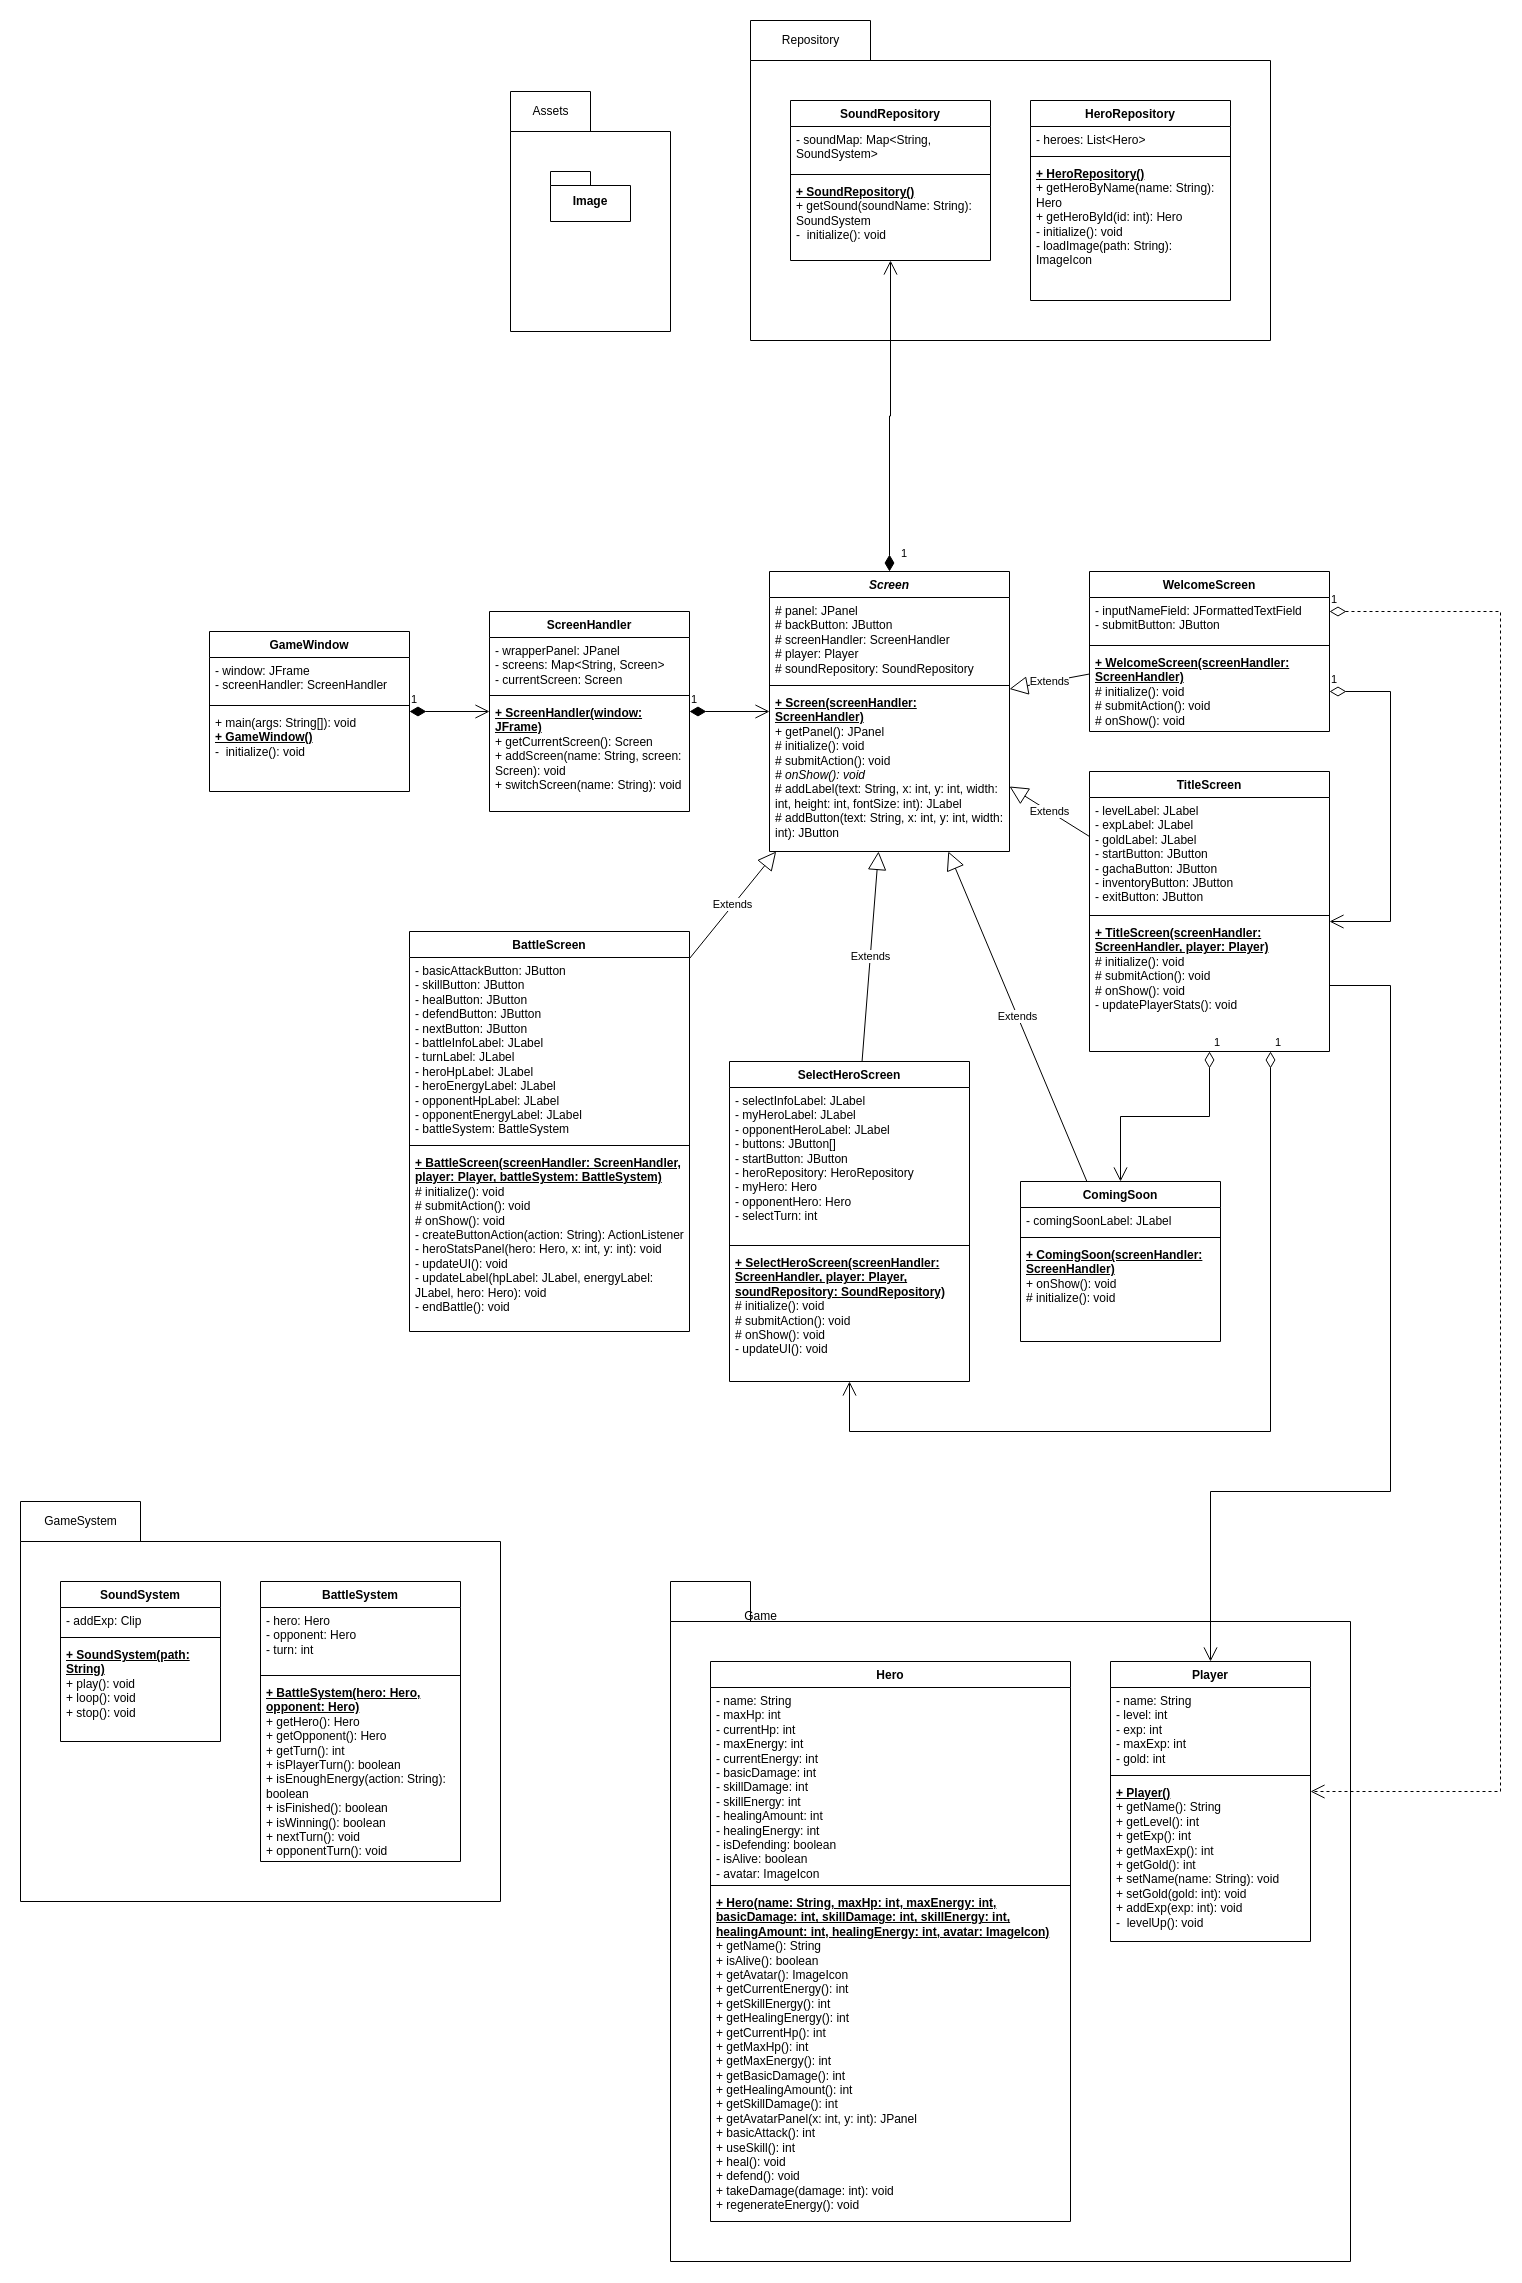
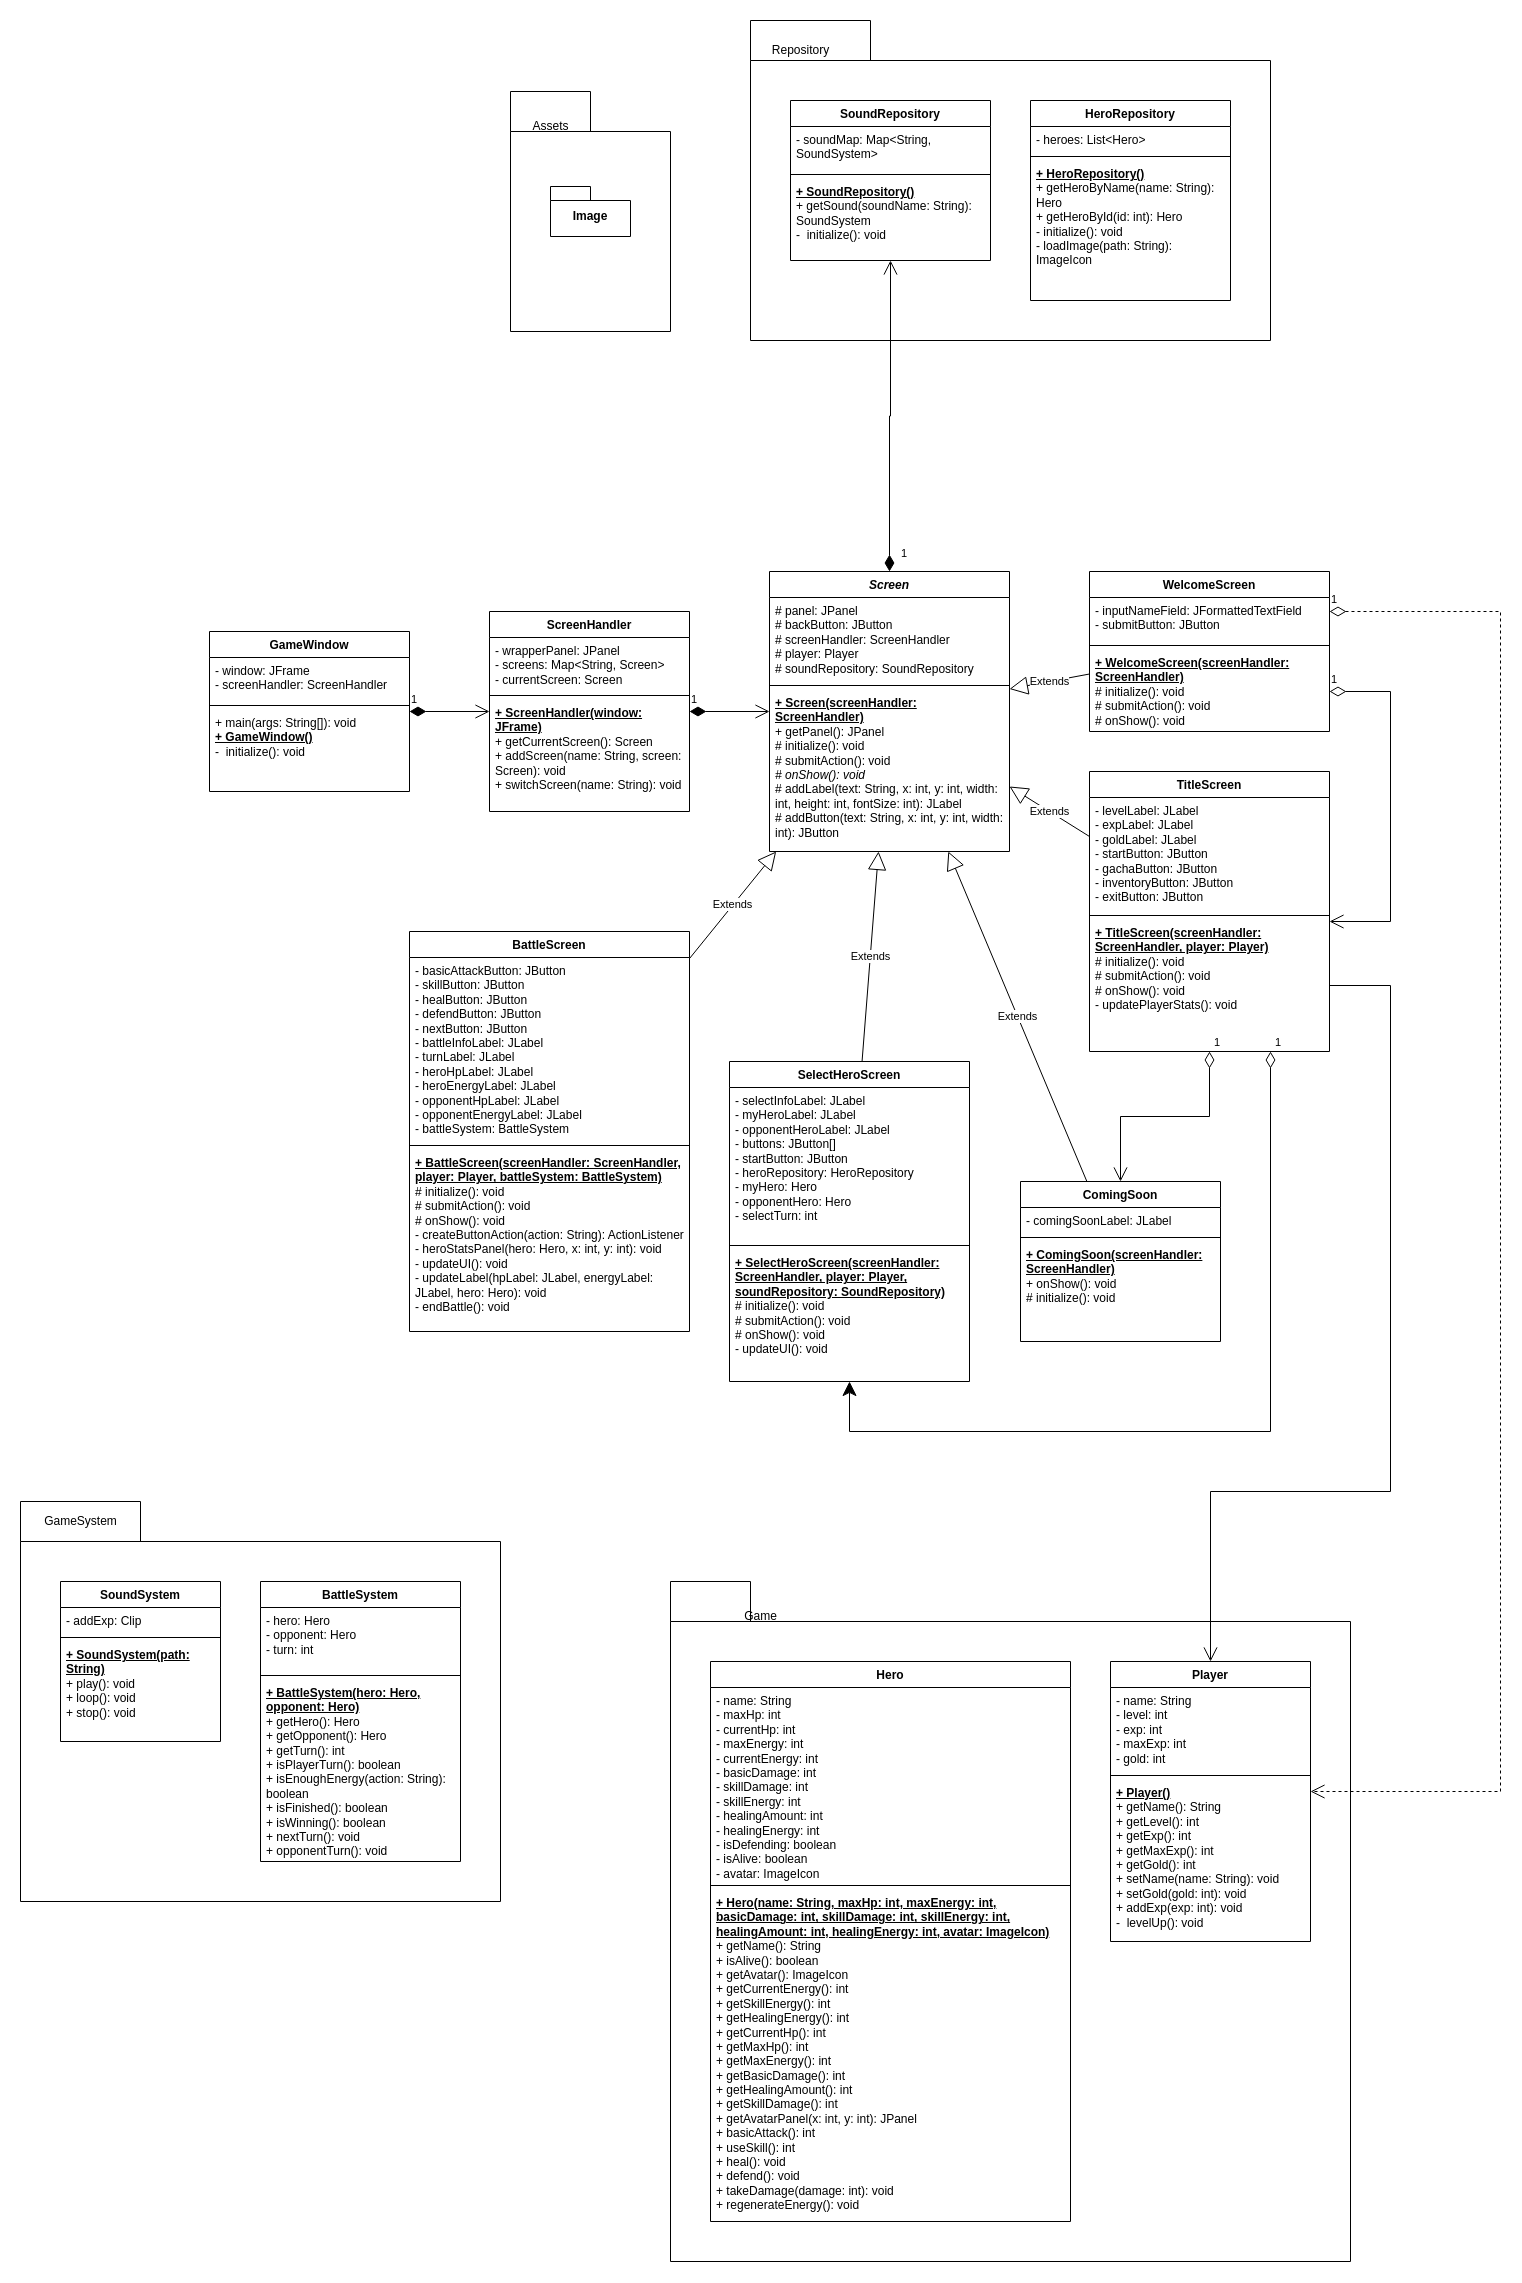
(811, 41) -> (801, 51)
(551, 112) -> (551, 127)
(591, 197) -> (591, 212)
(850, 1390) -> (850, 1394)
